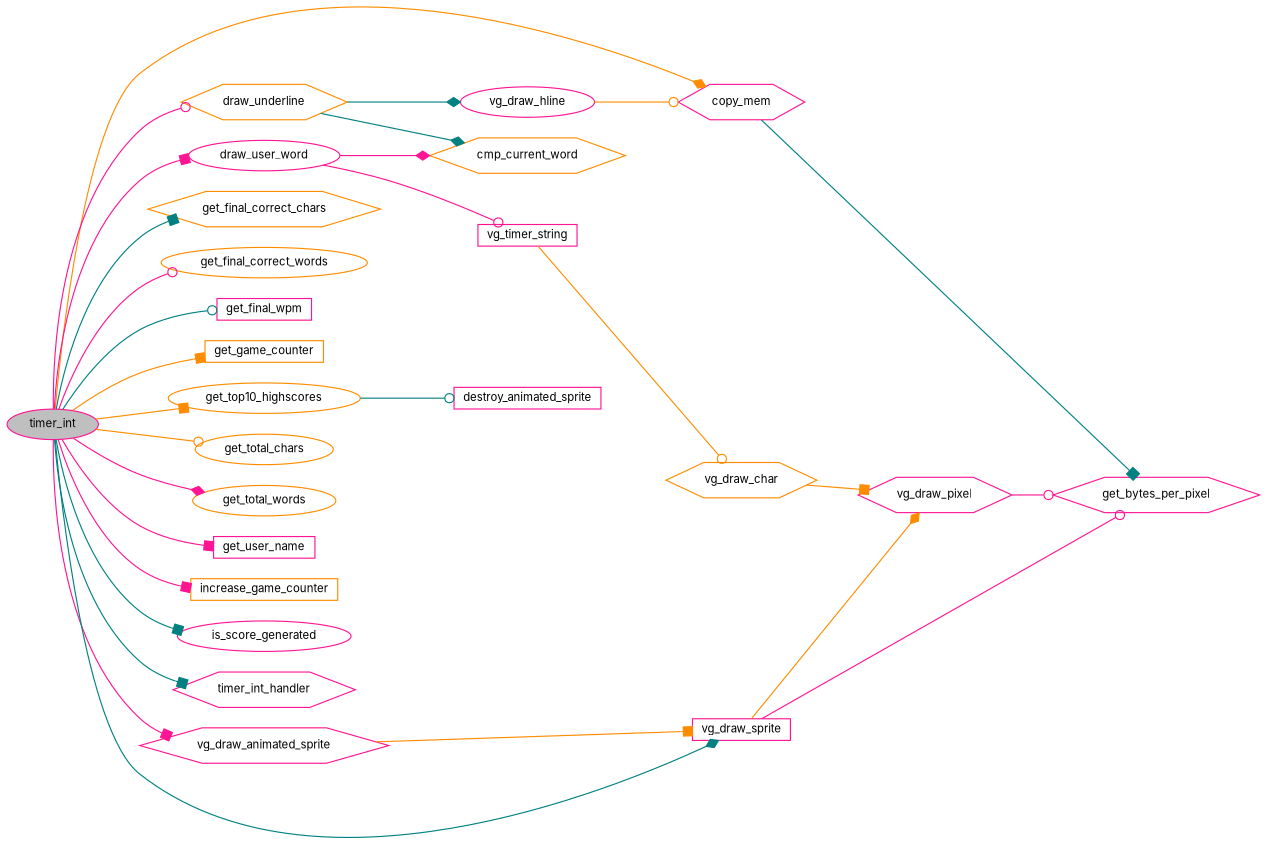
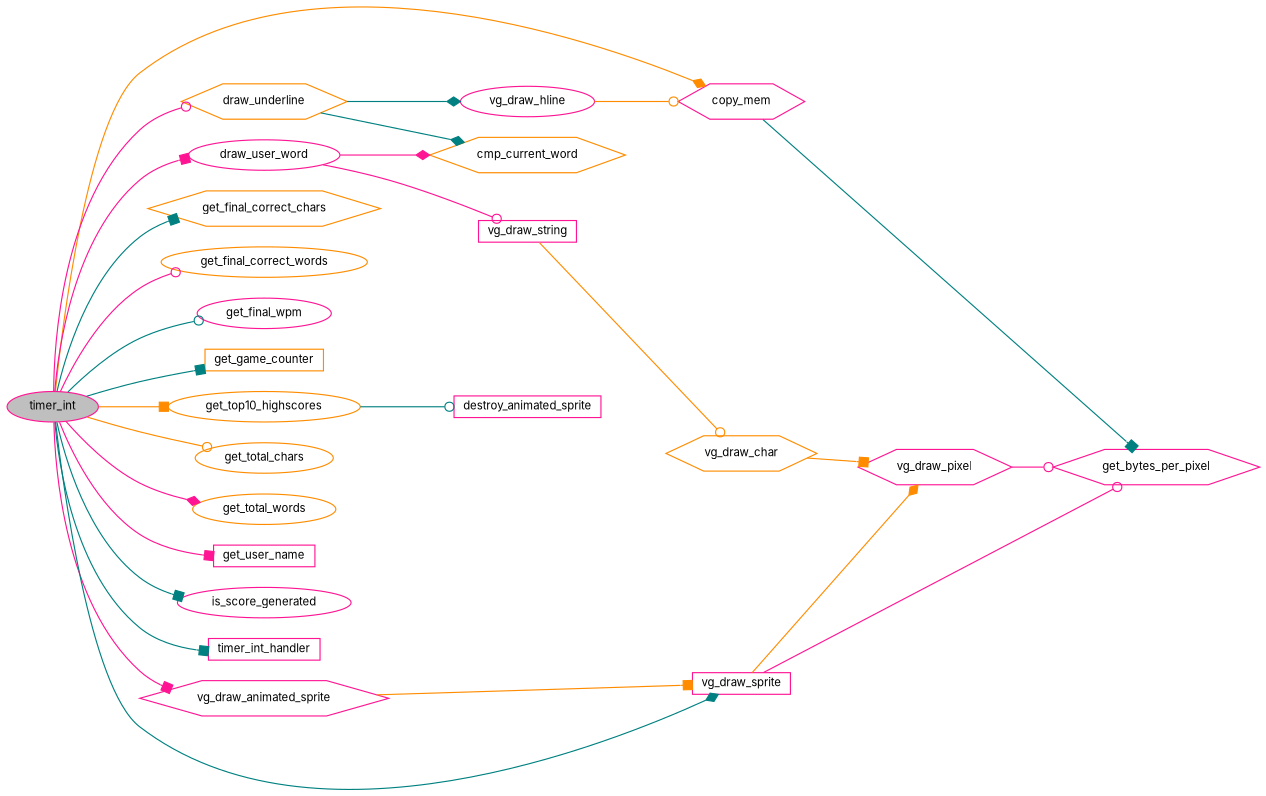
(527, 235) -> (527, 231)
(264, 309) -> (264, 313)
(130, 377) -> (140, 382)
(264, 590) -> none
(264, 690) -> (264, 649)
